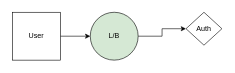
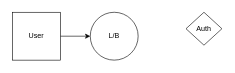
(180, 29) -> none
(114, 36) -> (114, 36)
